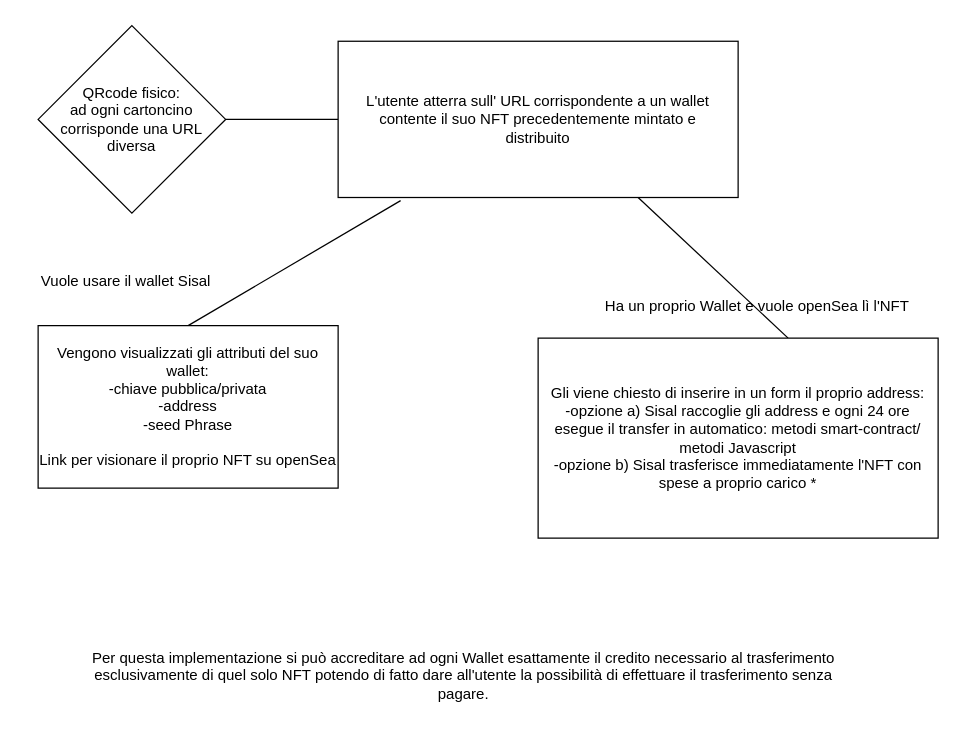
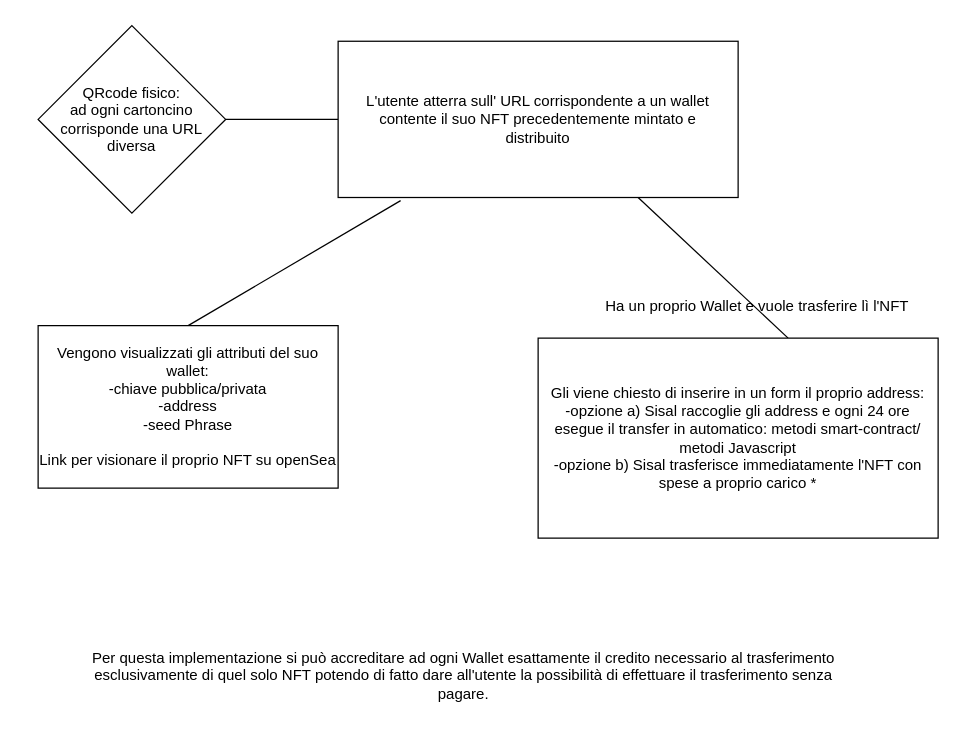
(126, 282) -> none
(758, 307) -> (758, 307)
